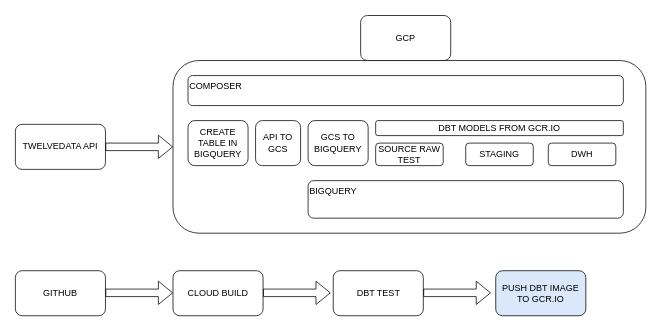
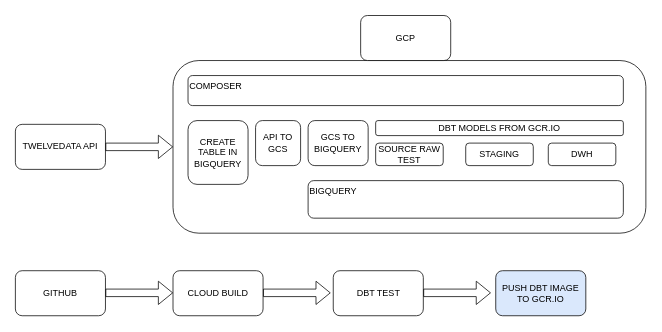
(218, 143) -> (218, 152)
